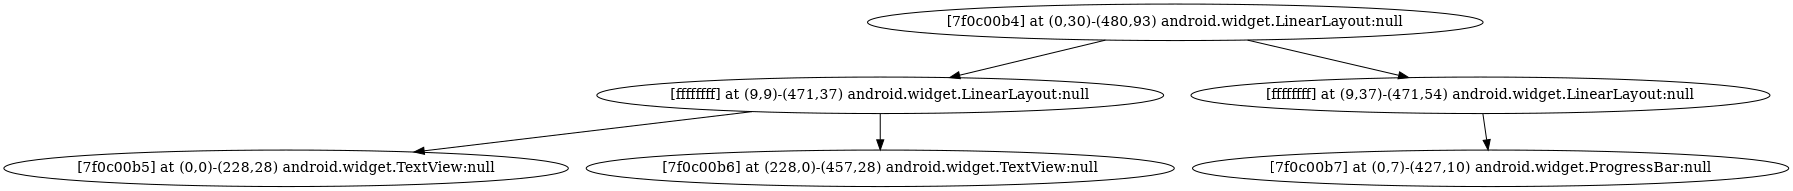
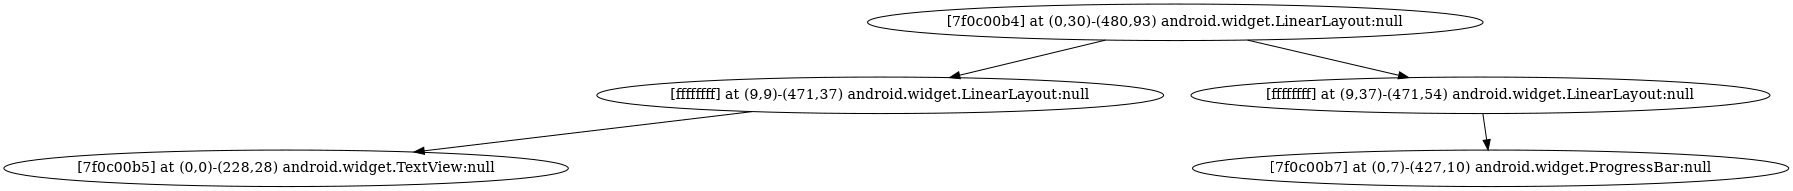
(880, 168) -> none
